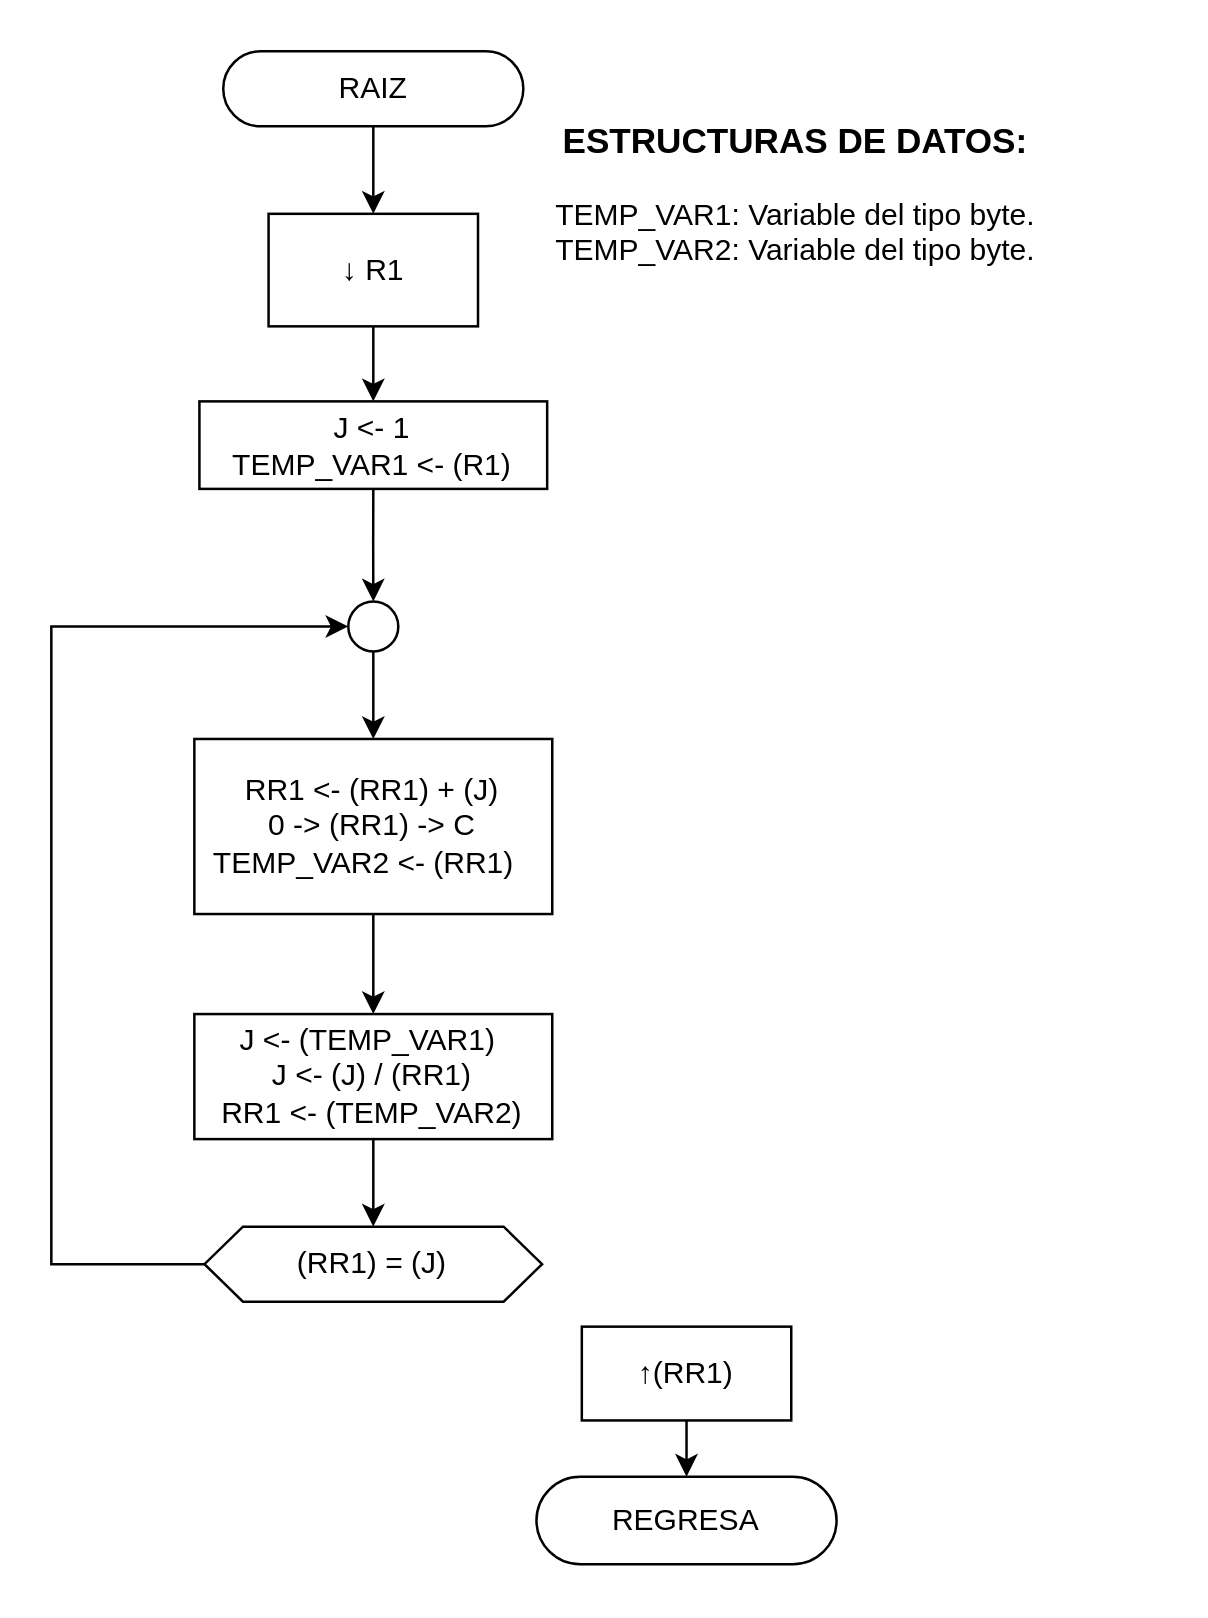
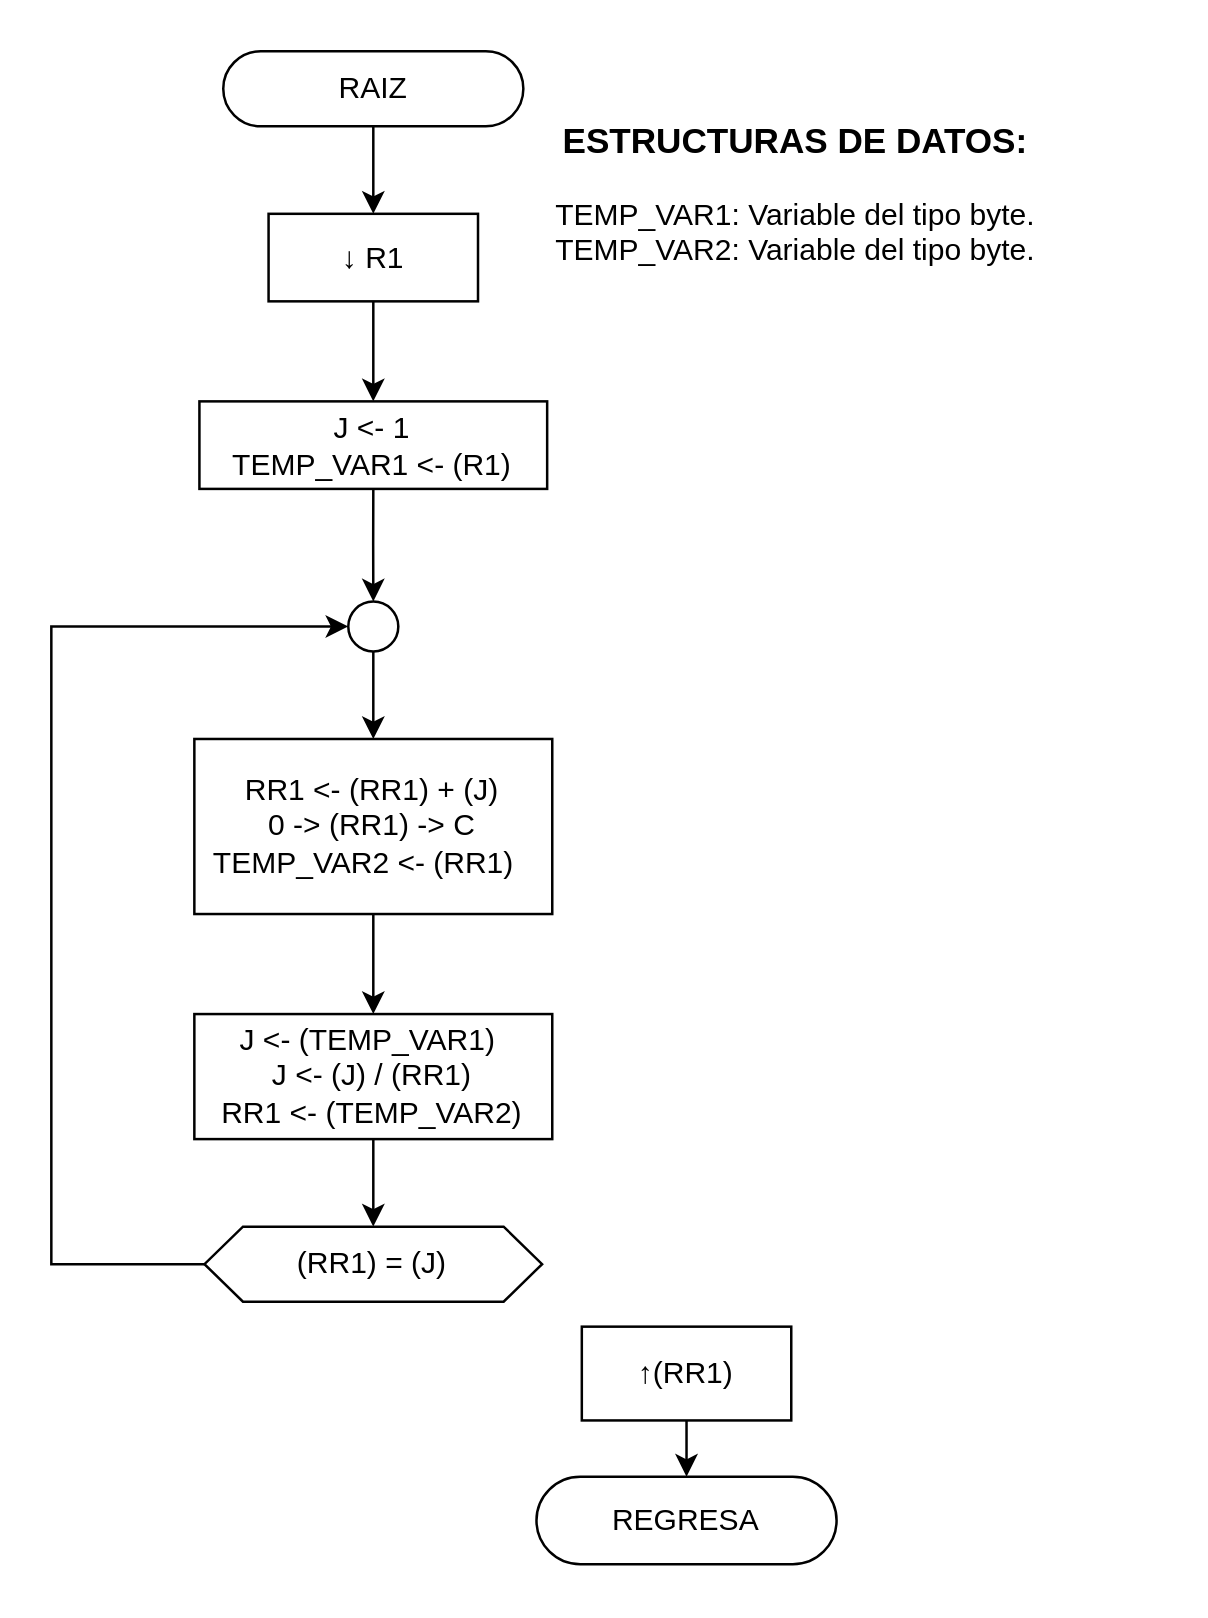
(373, 270) -> (373, 258)
